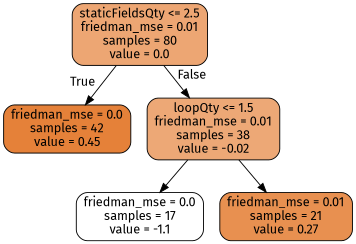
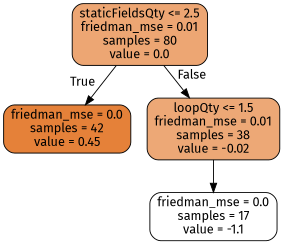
(286, 217) -> none
